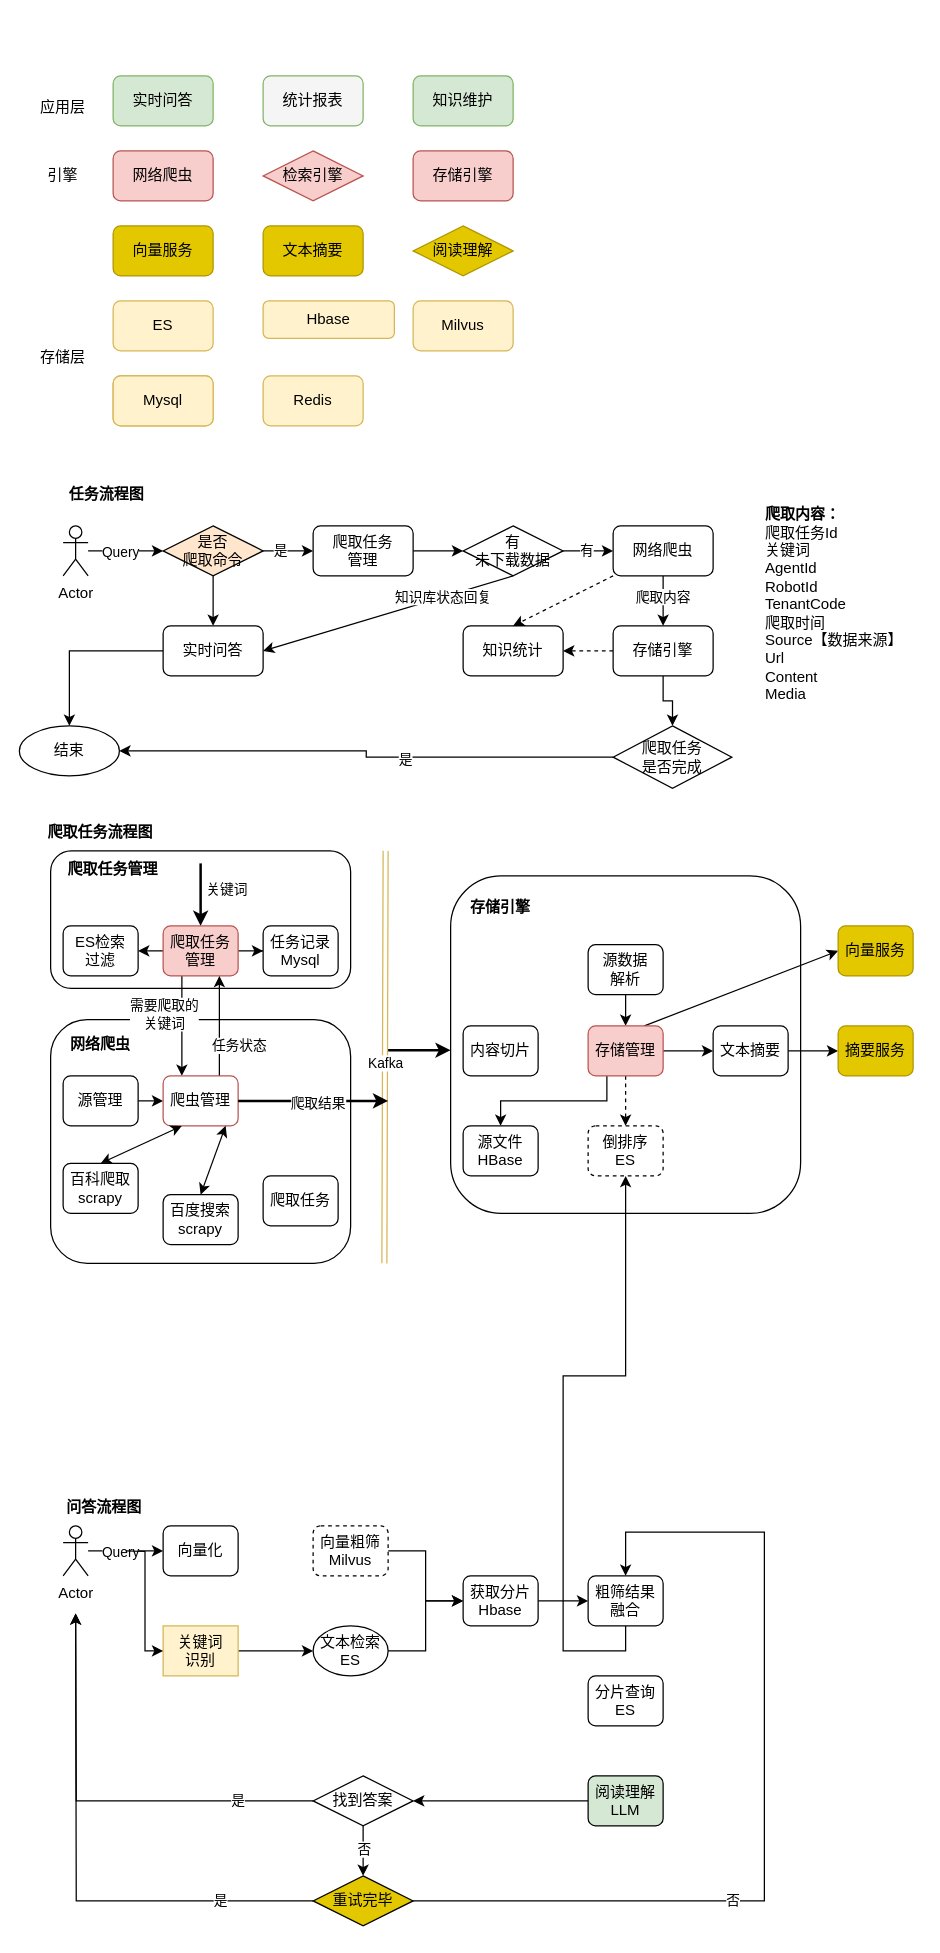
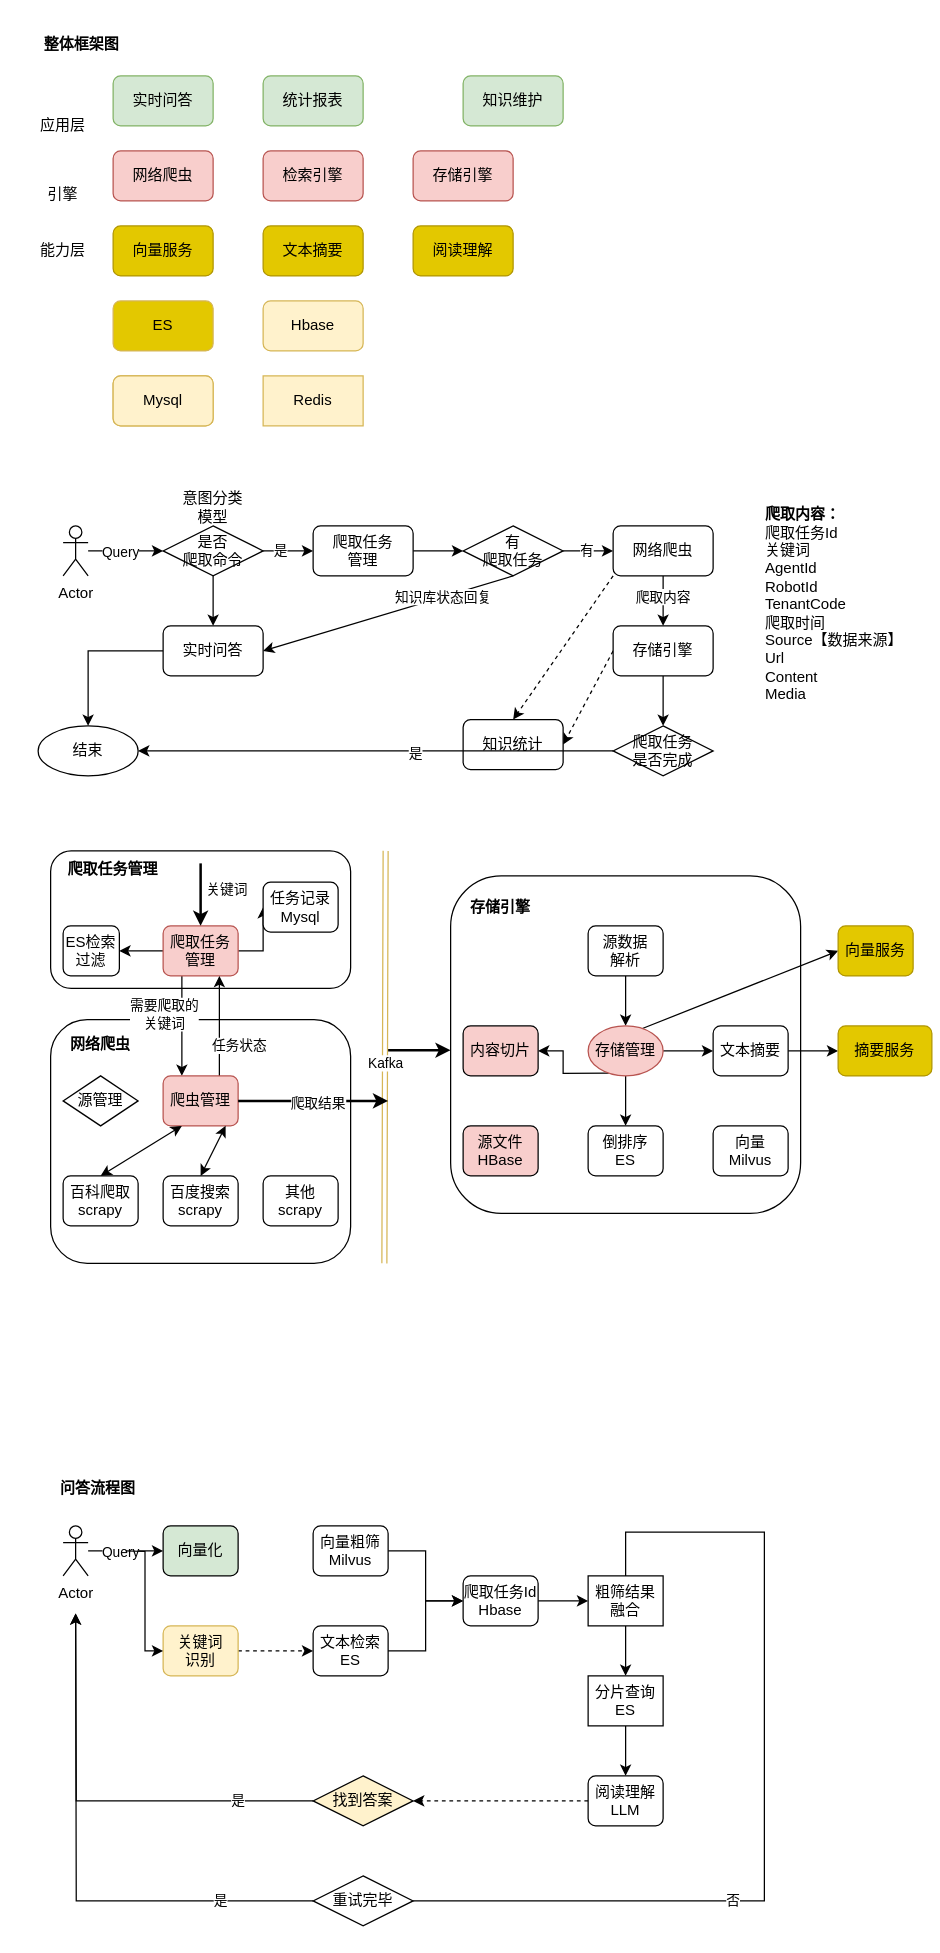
none -> (82, 44)
(313, 101) -> (313, 101)
(463, 101) -> (513, 101)
(63, 107) -> (63, 126)
(63, 176) -> (63, 194)
(313, 176) -> (313, 176)
none -> (63, 251)
(463, 251) -> (463, 251)
(329, 319) -> (313, 326)
(163, 326) -> (163, 326)
(463, 326) -> none
(63, 357) -> none
(313, 401) -> (313, 401)
(107, 494) -> none
none -> (213, 507)
(213, 551) -> (213, 551)
(513, 551) -> (513, 551)
(513, 651) -> (513, 744)
(69, 751) -> (88, 751)
(673, 757) -> (663, 751)
(101, 832) -> none
(101, 951) -> (91, 951)
(301, 951) -> (301, 907)
(626, 969) -> (626, 951)
(501, 1051) -> (501, 1051)
(626, 1051) -> (626, 1051)
(876, 1051) -> (885, 1051)
(626, 1096) -> (626, 1096)
(101, 1101) -> (101, 1101)
(146, 1101) -> none
(201, 1101) -> (201, 1101)
(558, 1101) -> (566, 1073)
(501, 1151) -> (501, 1151)
(626, 1151) -> (626, 1151)
none -> (751, 1151)
(101, 1188) -> (101, 1201)
(301, 1201) -> (301, 1201)
(201, 1219) -> (201, 1201)
(563, 1419) -> (626, 1658)
(104, 1507) -> (98, 1488)
(201, 1551) -> (201, 1551)
(351, 1551) -> (351, 1551)
(626, 1566) -> (626, 1570)
(501, 1601) -> (501, 1601)
(626, 1601) -> (626, 1601)
(201, 1651) -> (201, 1651)
(272, 1651) -> (272, 1651)
(351, 1651) -> (351, 1651)
(626, 1701) -> (626, 1701)
none -> (626, 1747)
(363, 1801) -> (363, 1801)
(503, 1801) -> (503, 1801)
(626, 1801) -> (626, 1801)
(363, 1847) -> none
(363, 1901) -> (363, 1901)
